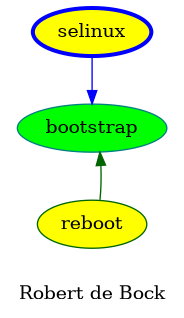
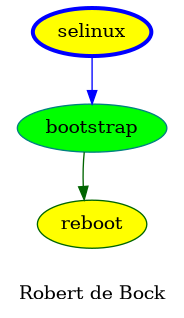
(101, 183) -> (83, 169)
